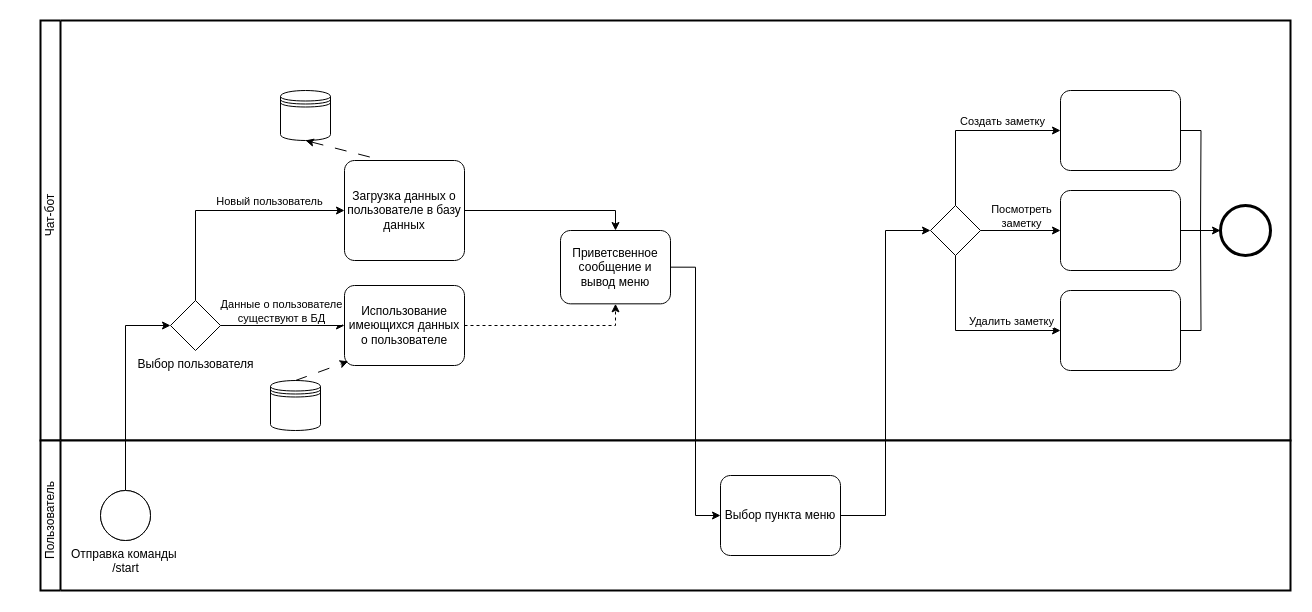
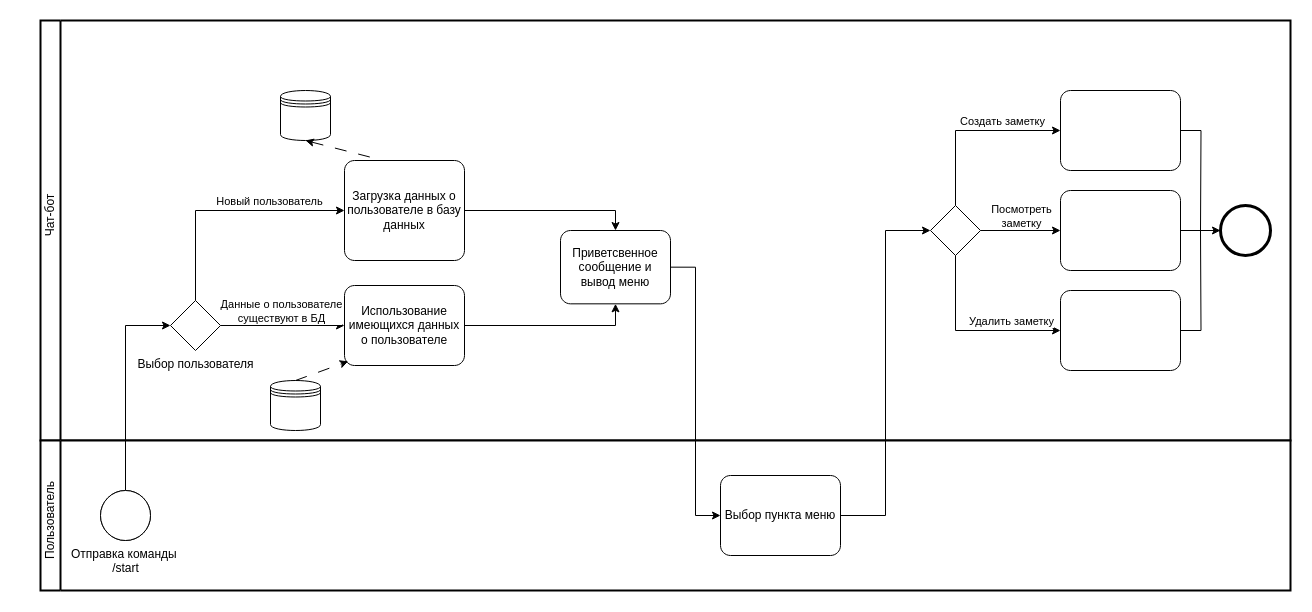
(548, 326) -> (548, 326)
